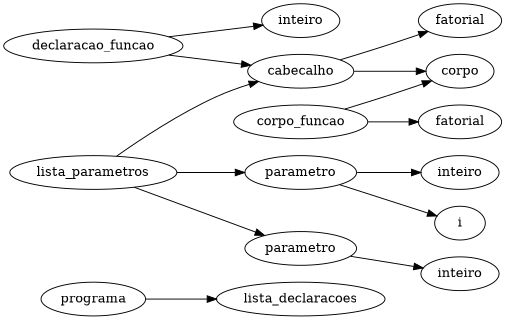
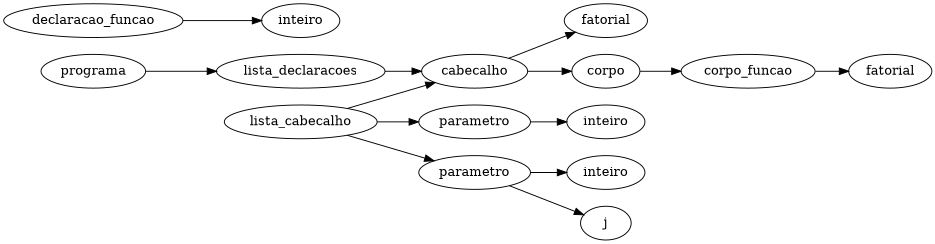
(205, 60) -> (398, 71)
(384, 97) -> (656, 71)
(93, 172) -> (301, 122)
(460, 223) -> none
none -> (606, 223)
